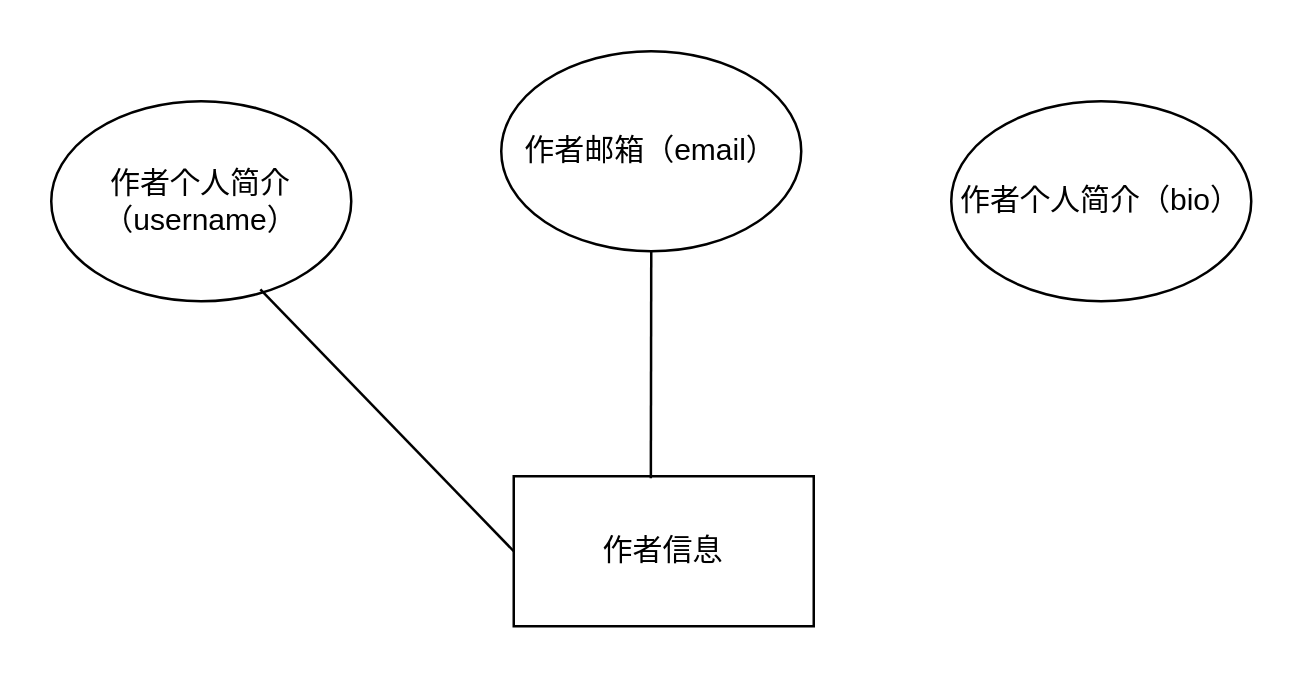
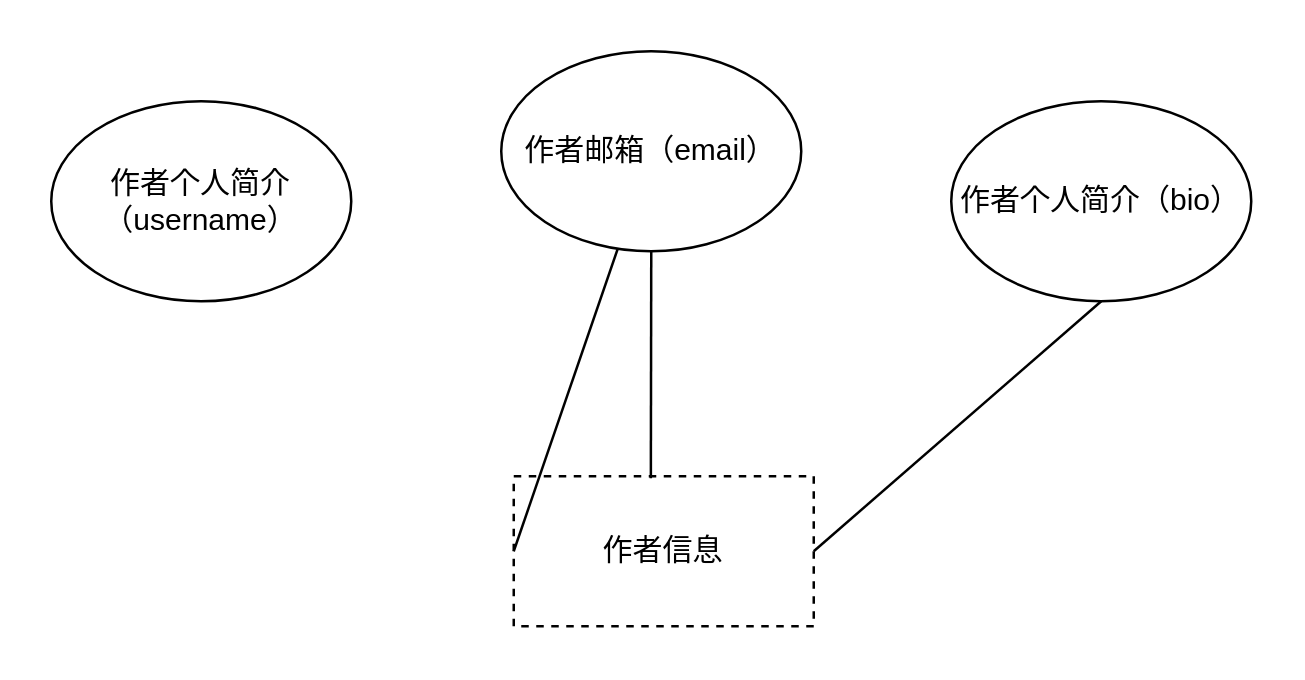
(387, 420) -> (566, 400)
none -> (958, 426)
(664, 551) -> (664, 551)
